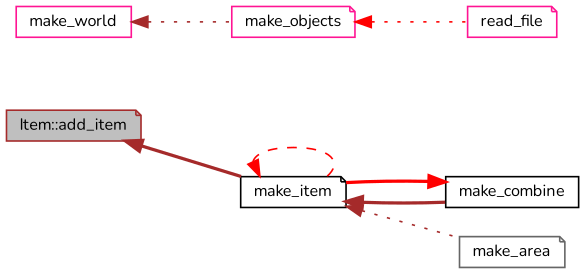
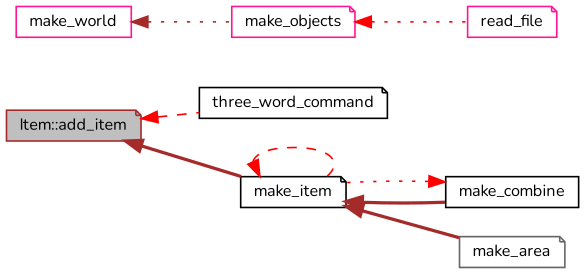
none -> (293, 103)
(387, 181) -> (387, 181)
(410, 224) -> (410, 224)
